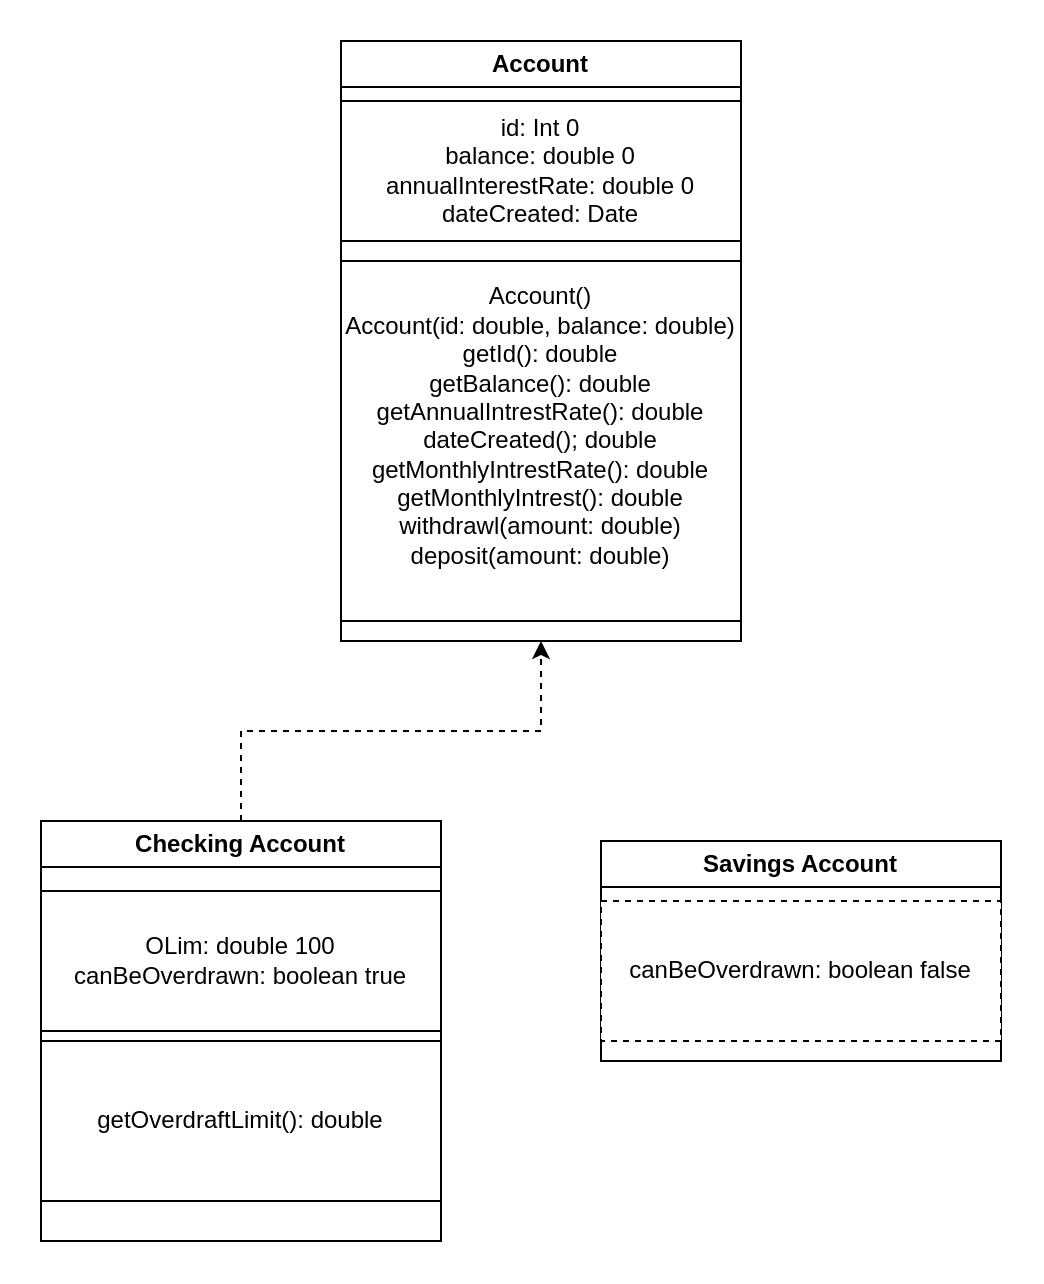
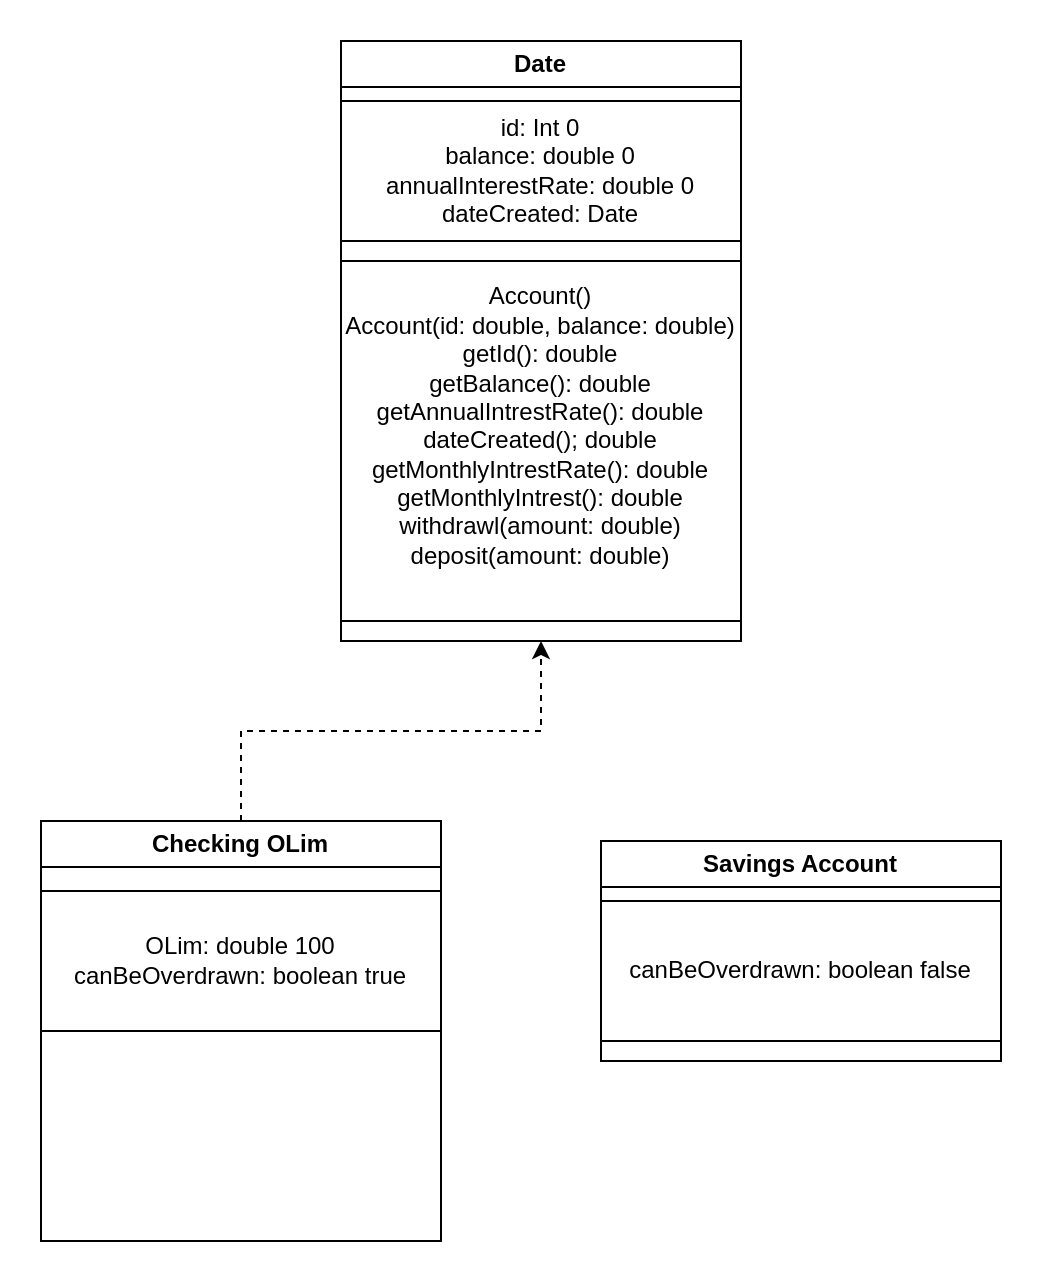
(541, 65) -> (541, 65)
(241, 845) -> (241, 845)
(801, 971) -> (801, 971)
(241, 1121) -> none
